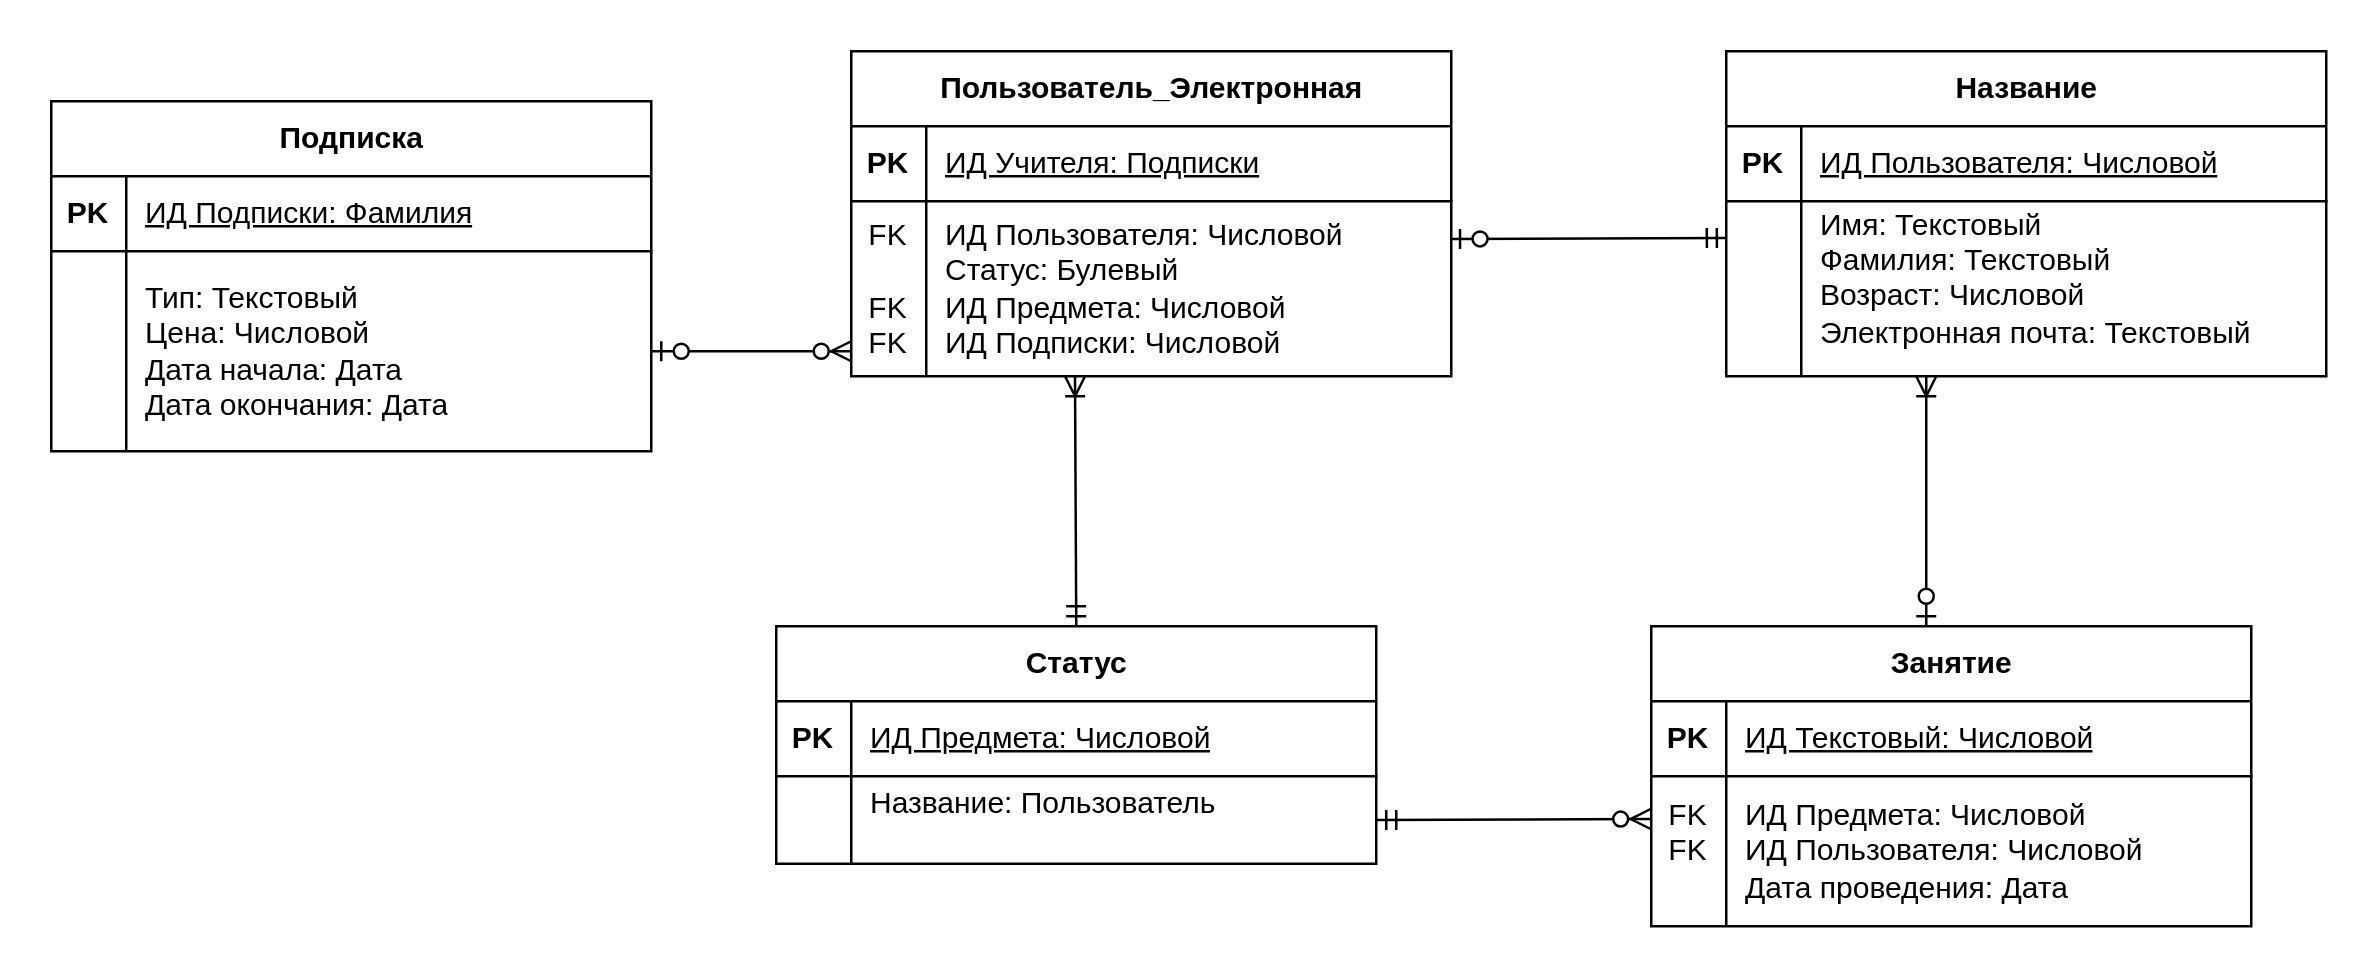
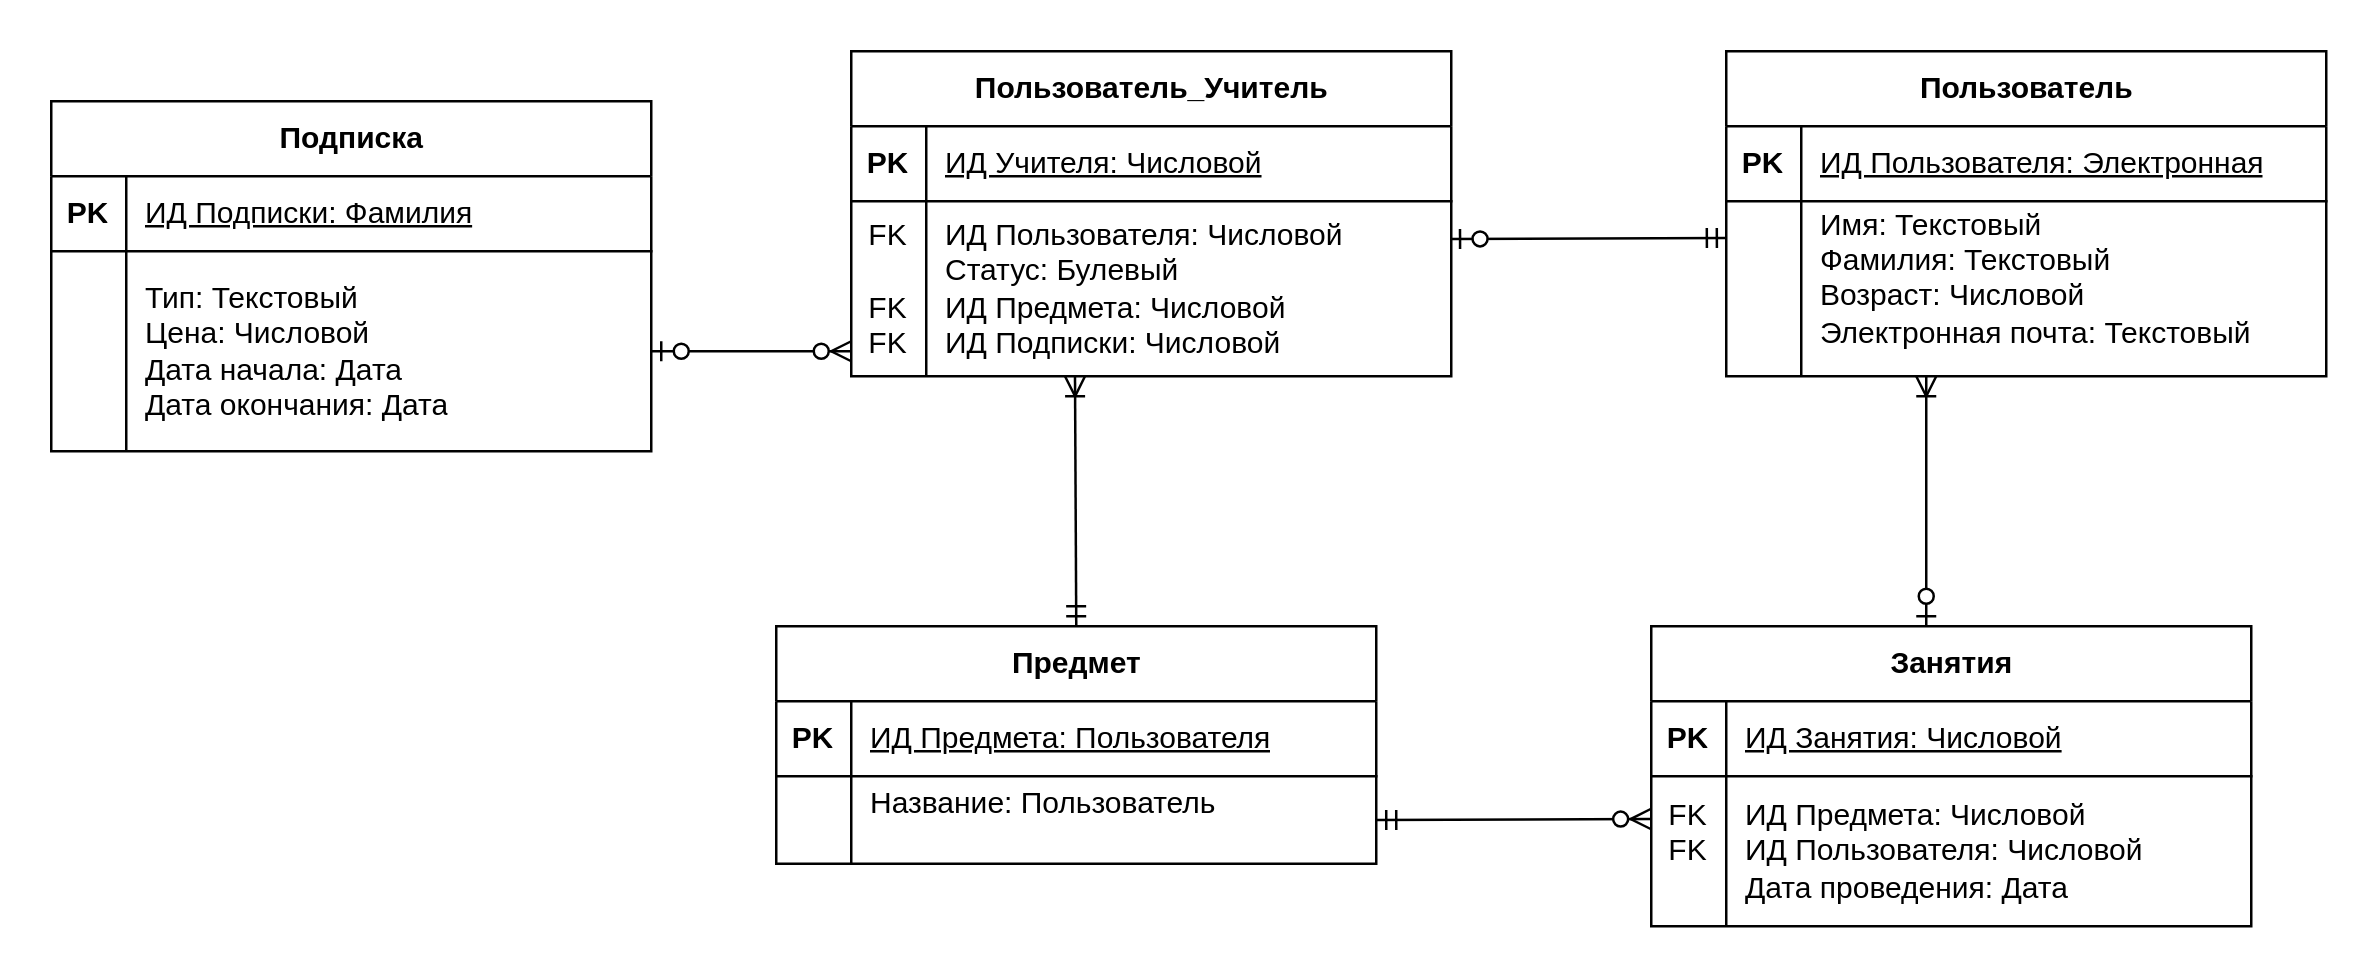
(1153, 89) -> (1153, 89)
(2028, 89) -> (2028, 89)
(1103, 164) -> (1103, 164)
(2020, 164) -> (2045, 164)
(1078, 664) -> (1078, 664)
(1953, 664) -> (1953, 664)
(1036, 739) -> (1070, 739)
(1919, 739) -> (1903, 739)
